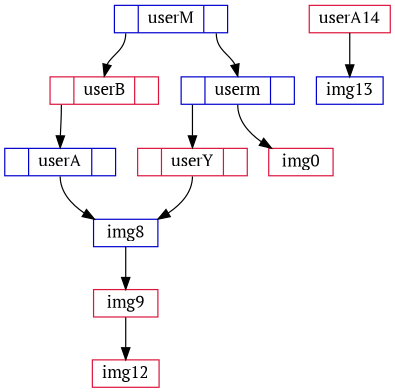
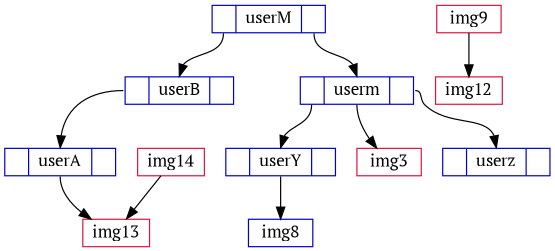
(350, 19) -> (171, 162)
(104, 91) -> (179, 91)
(350, 91) -> (116, 233)
(192, 162) -> (281, 162)
(301, 162) -> (389, 162)
none -> (496, 162)
(67, 197) -> (67, 197)
(126, 262) -> none
